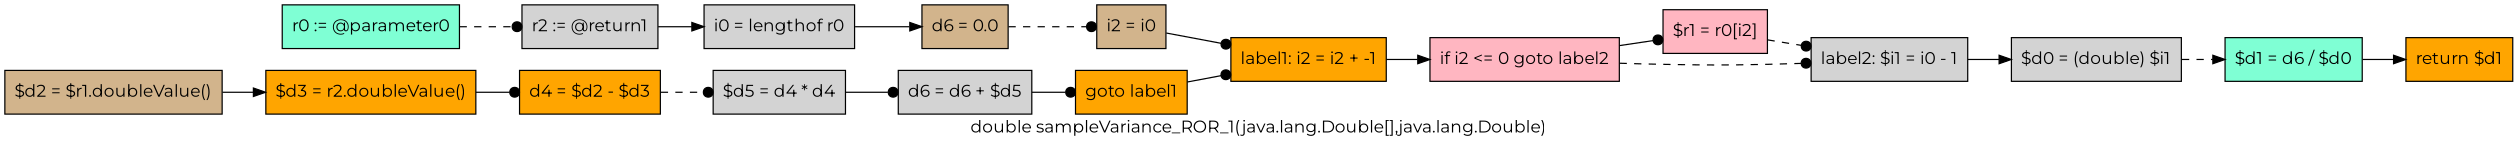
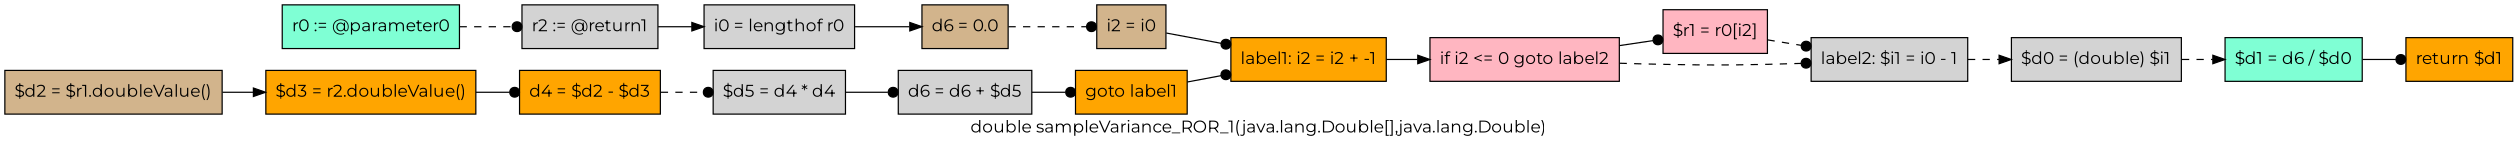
(1983, 59) -> (1983, 59)
(2378, 59) -> (2379, 59)
